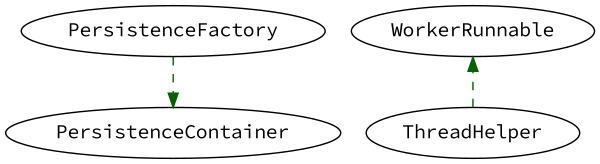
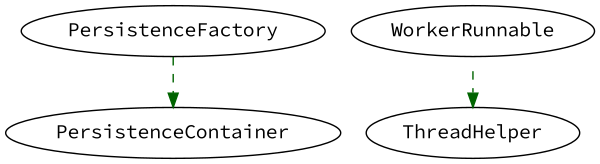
(473, 89) -> (473, 82)
